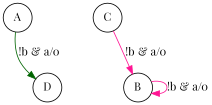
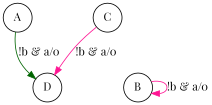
(121, 49) -> (76, 46)
